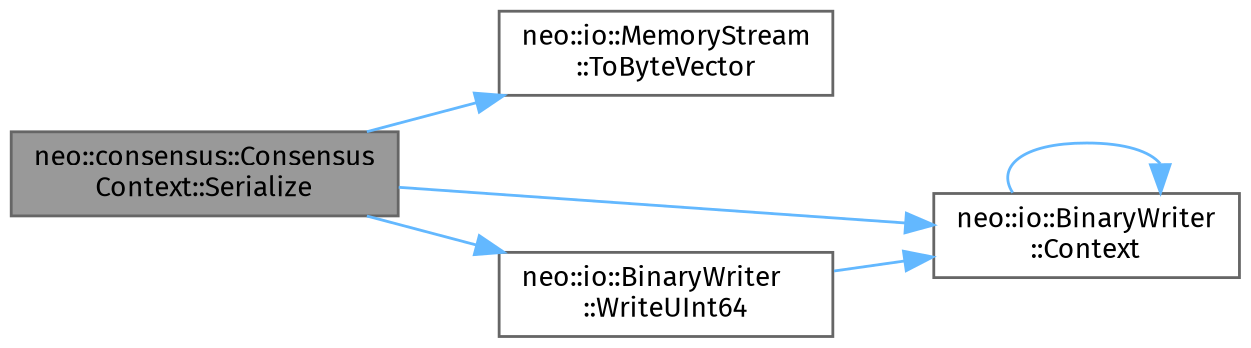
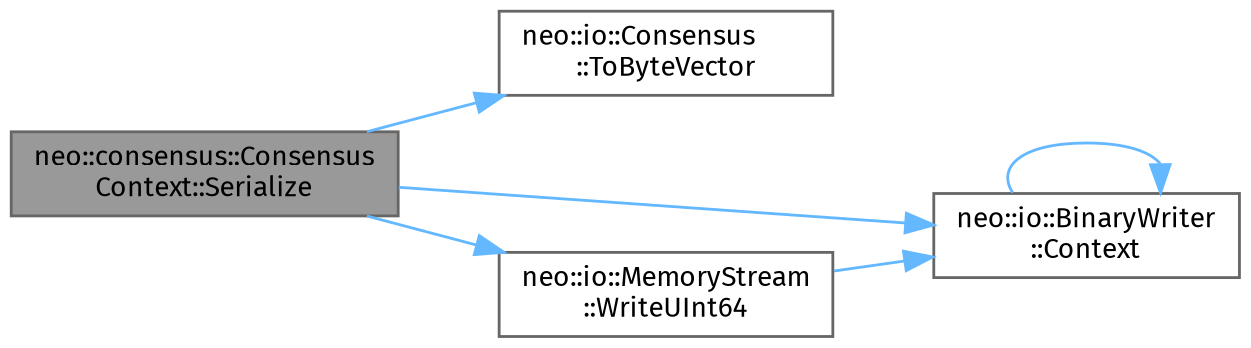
(666, 53) -> (666, 53)
(666, 294) -> (666, 294)
